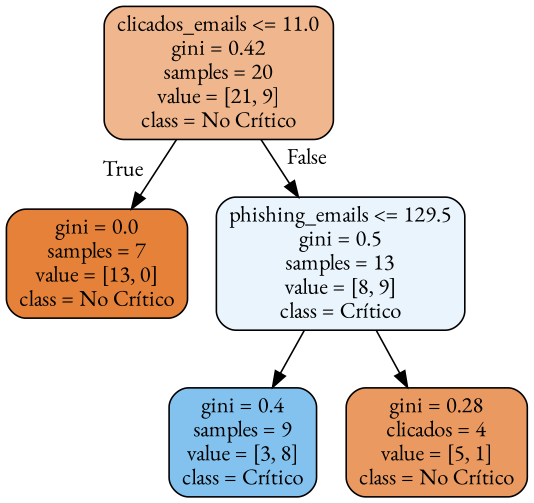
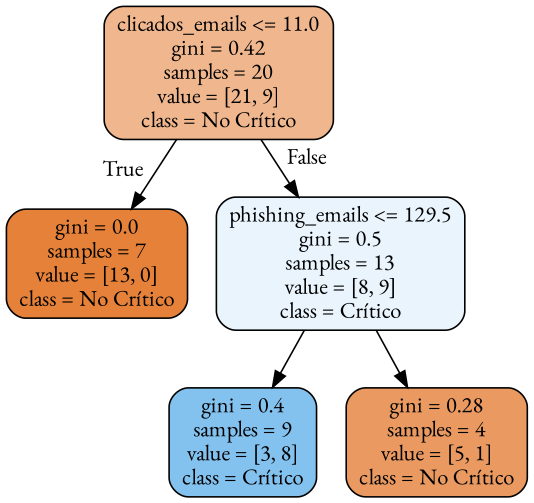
(437, 442) -> (437, 442)
